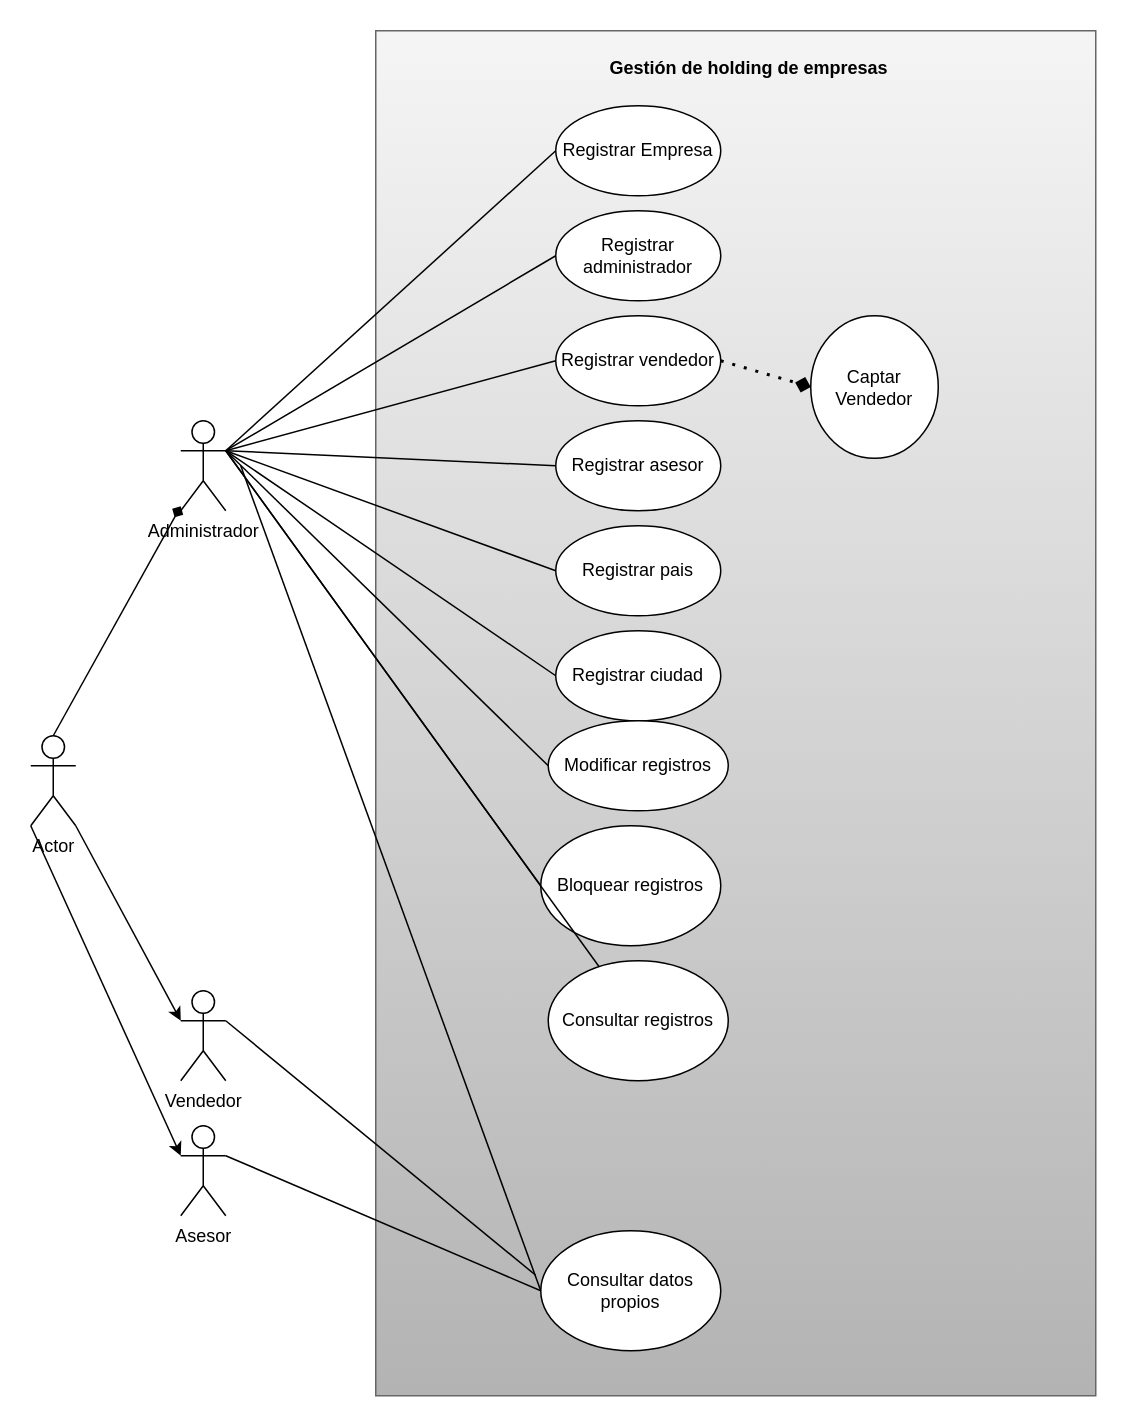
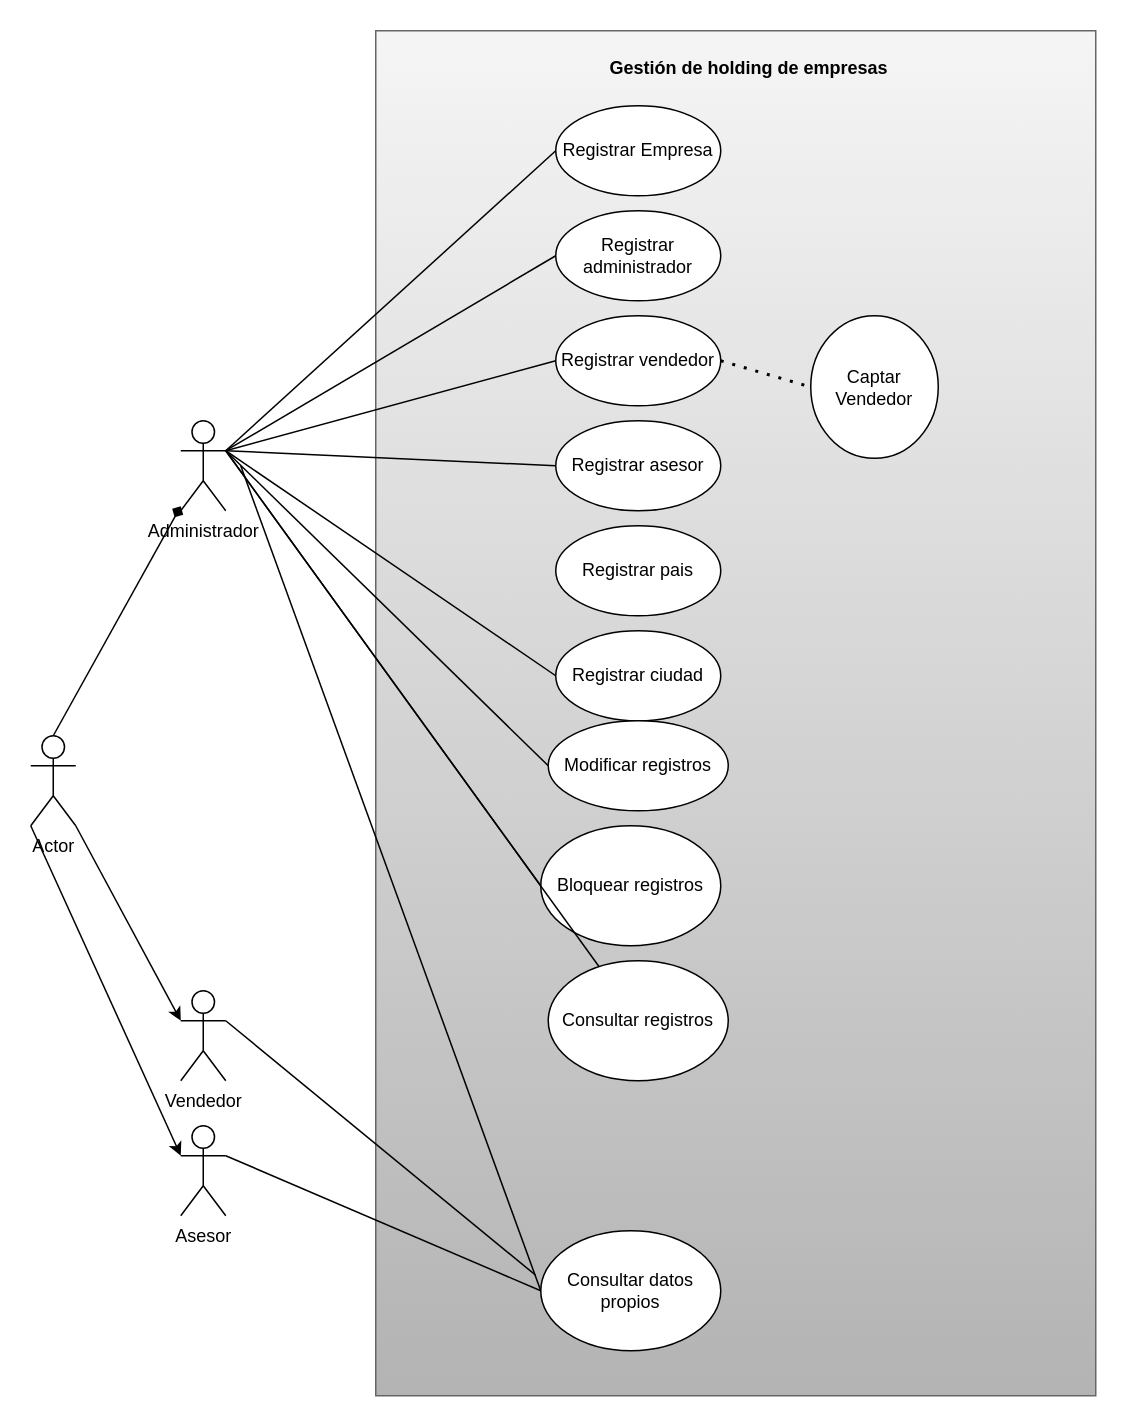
(795, 382) -> (802, 384)
(394, 512) -> none
